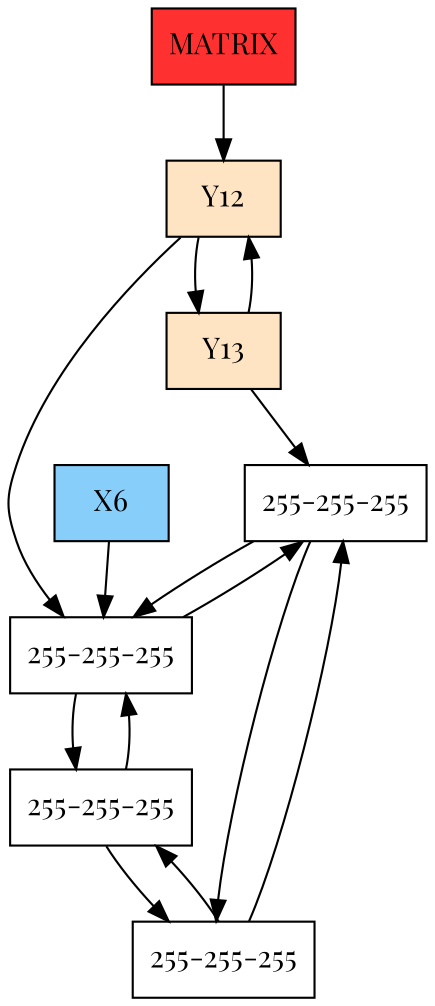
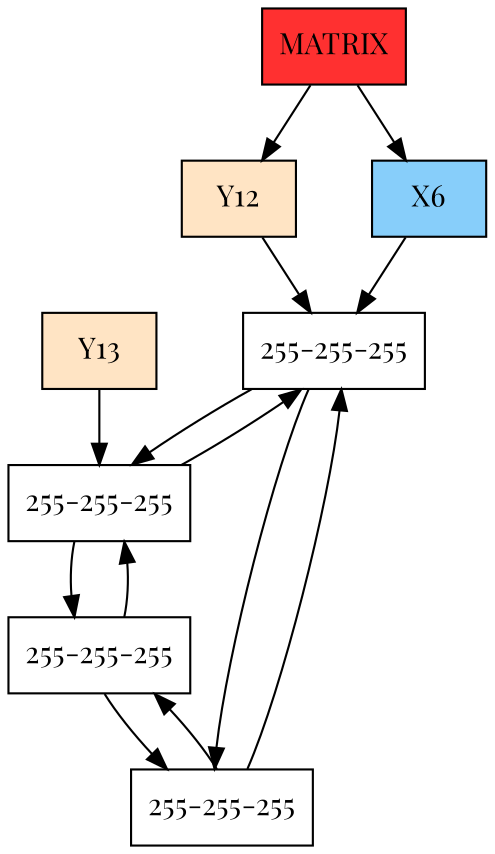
none -> (376, 114)
(195, 264) -> none
(252, 286) -> none
